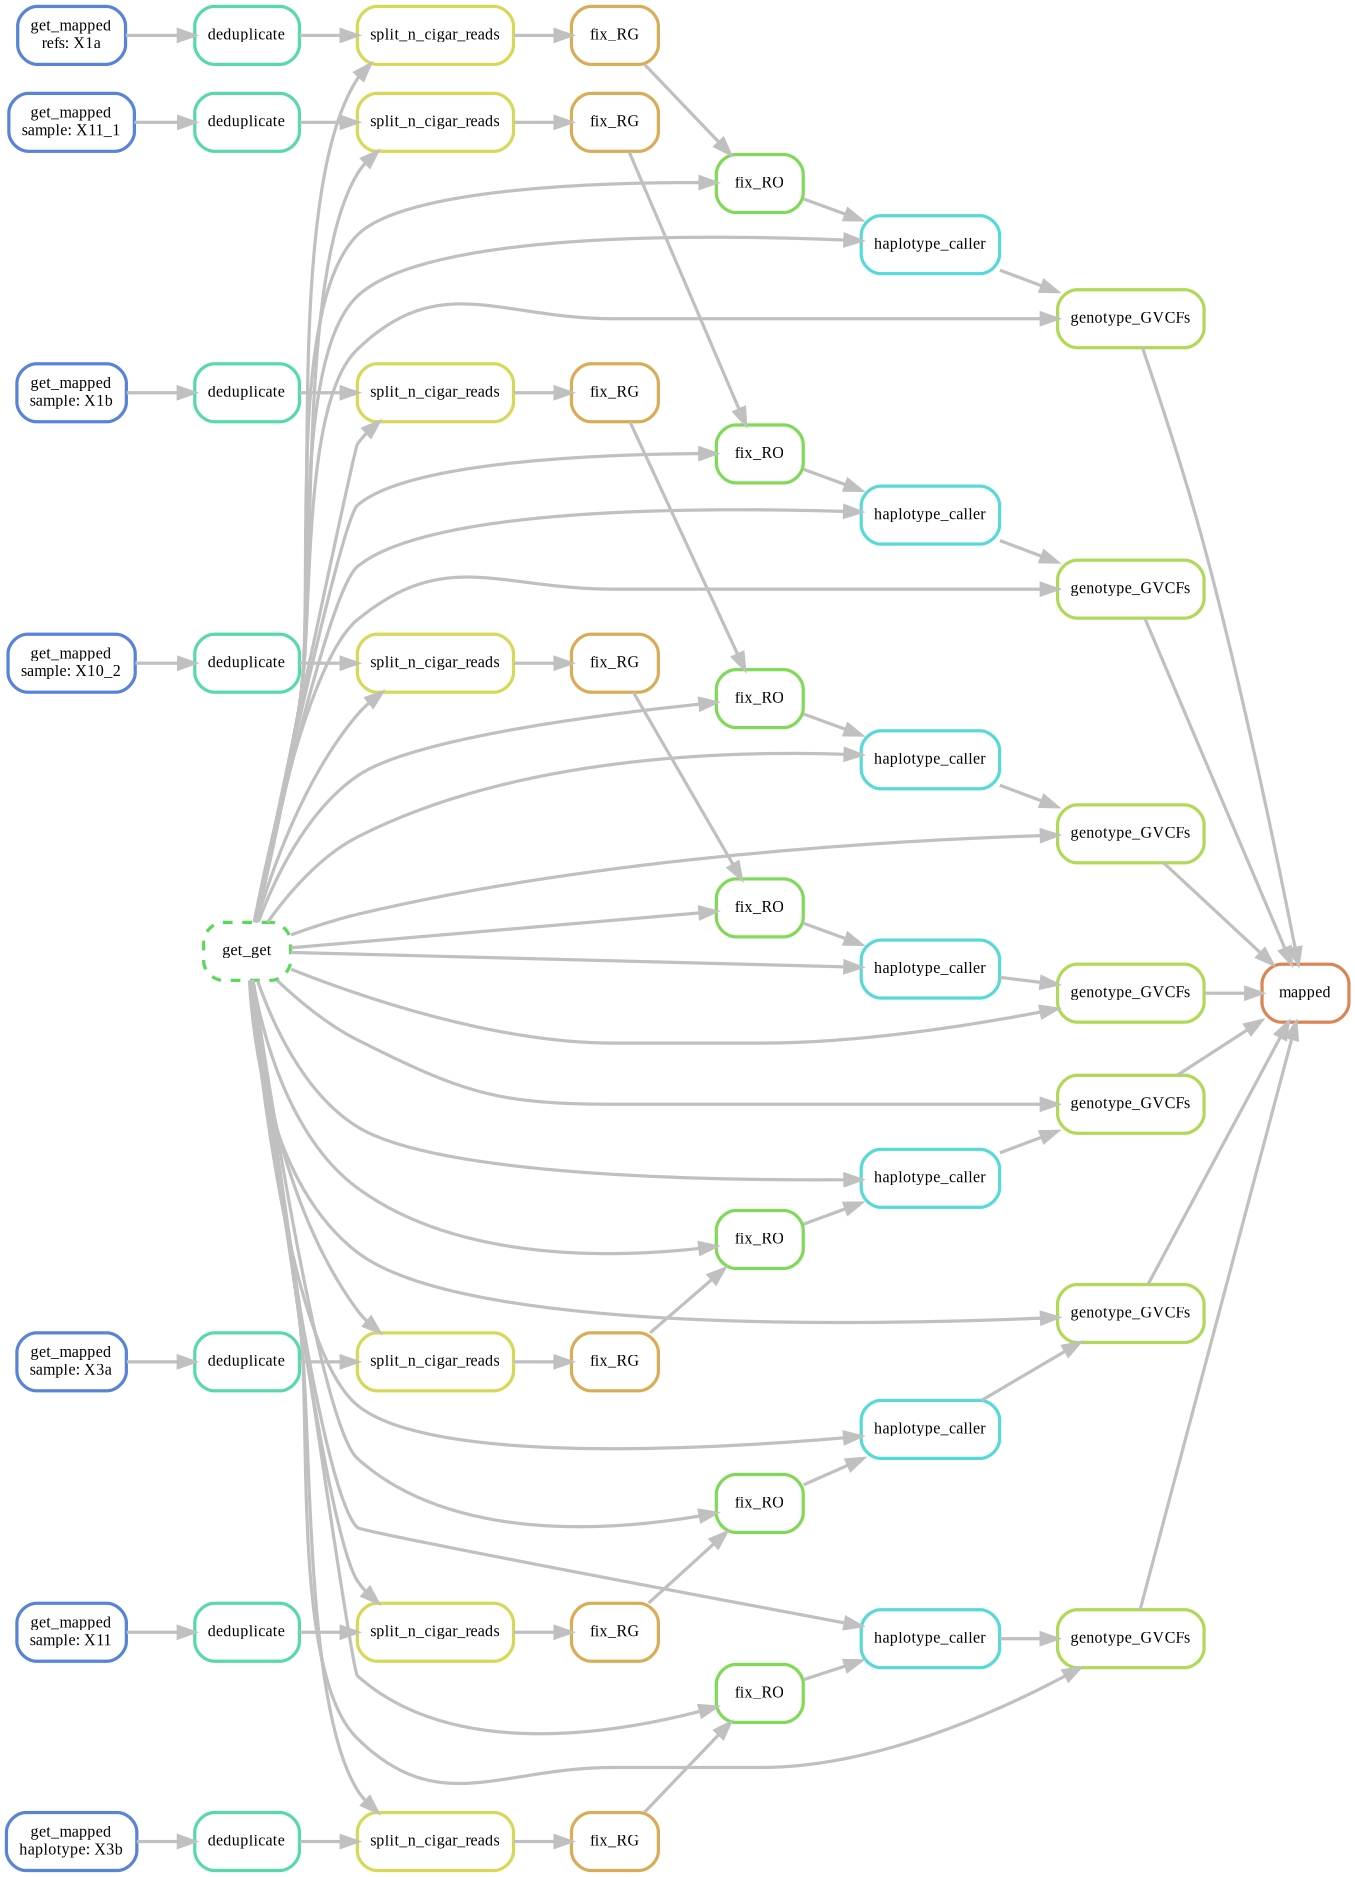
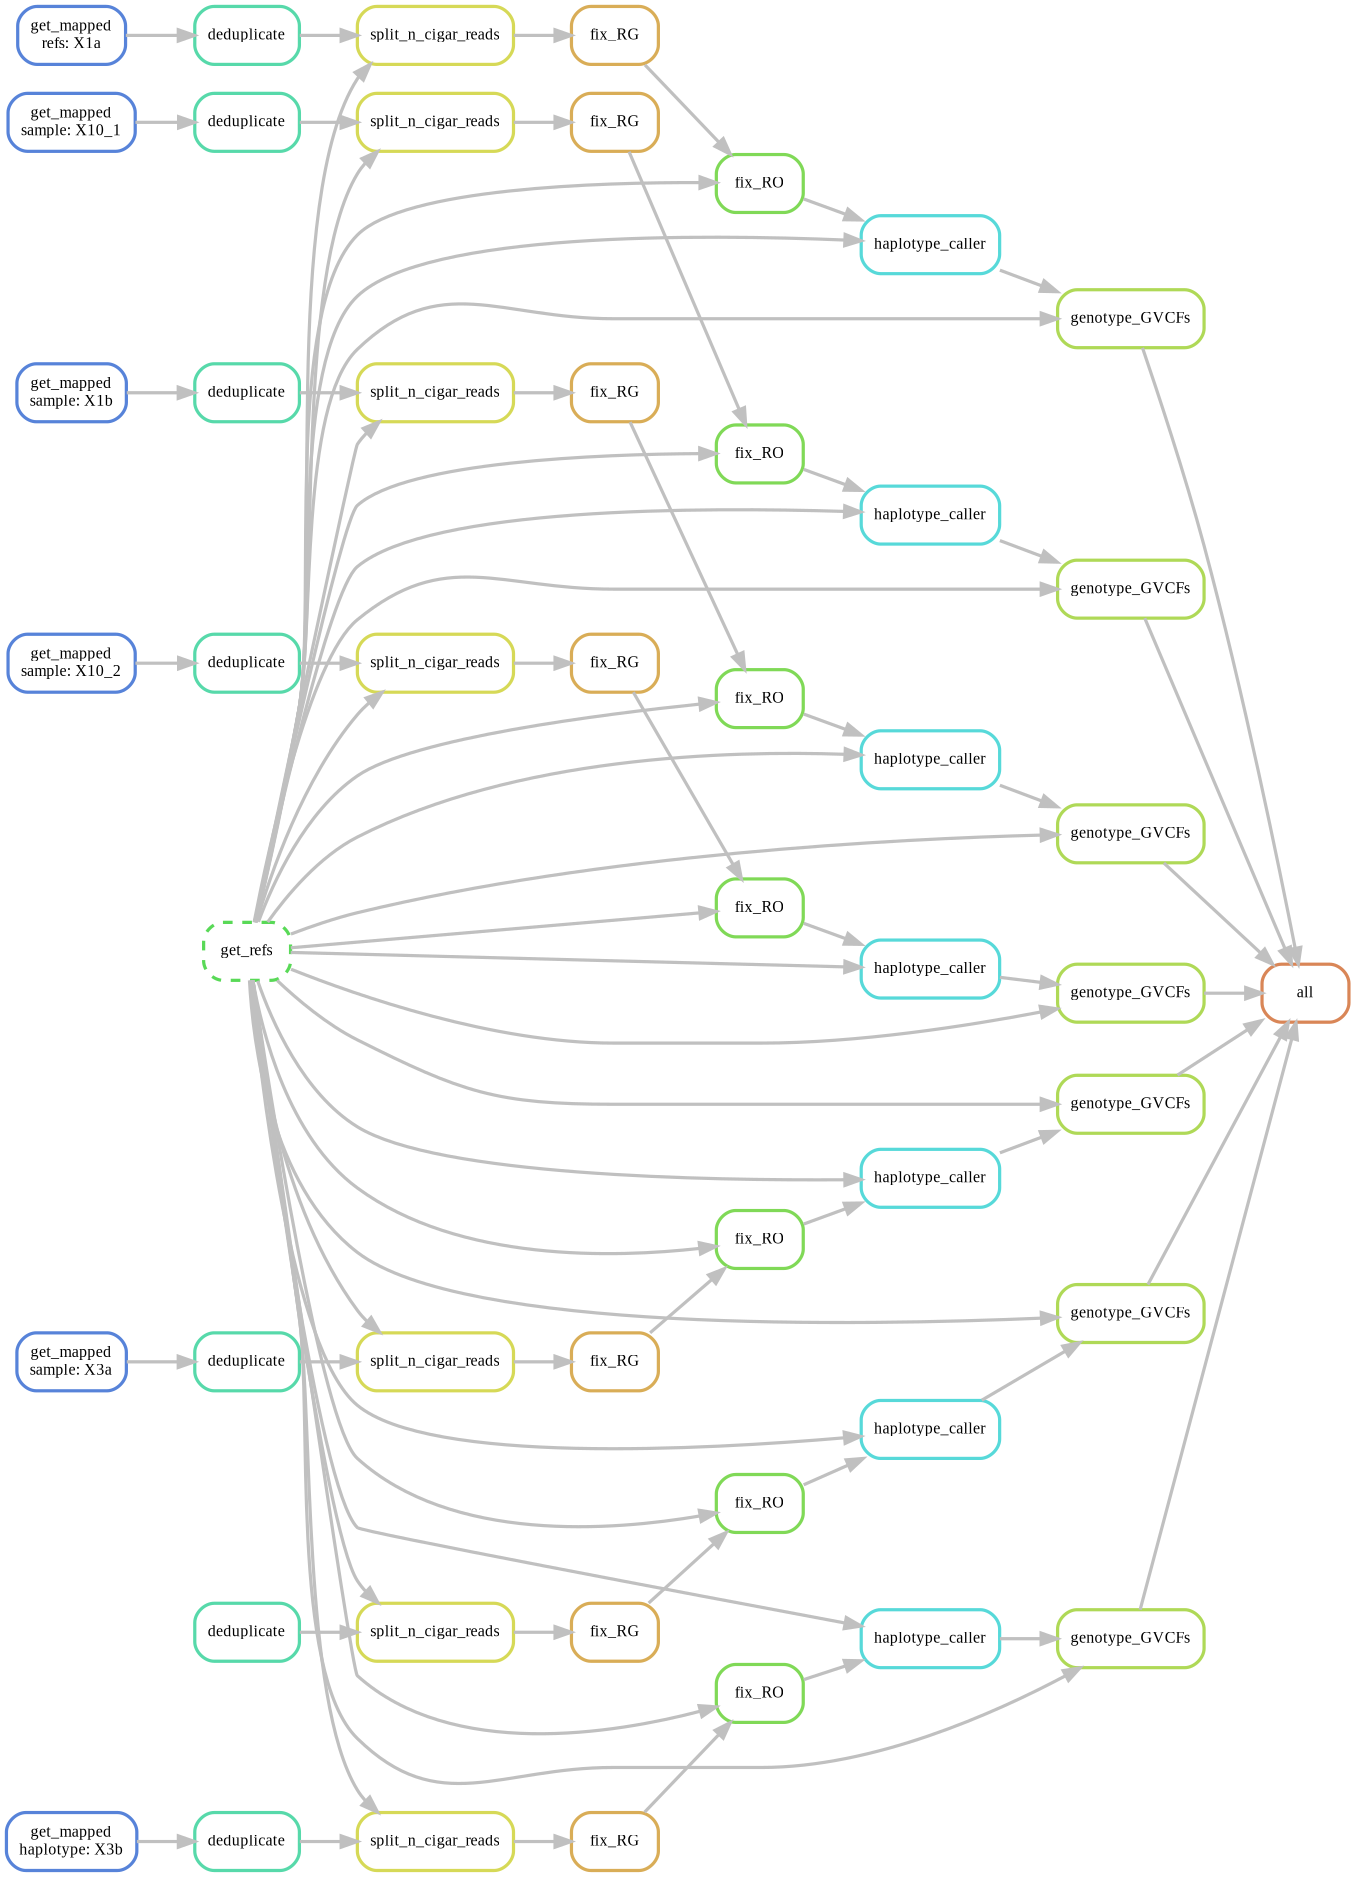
(72, 122) -> (72, 122)
(247, 951) -> (247, 951)
(1305, 993) -> (1305, 993)
(72, 1632) -> none
